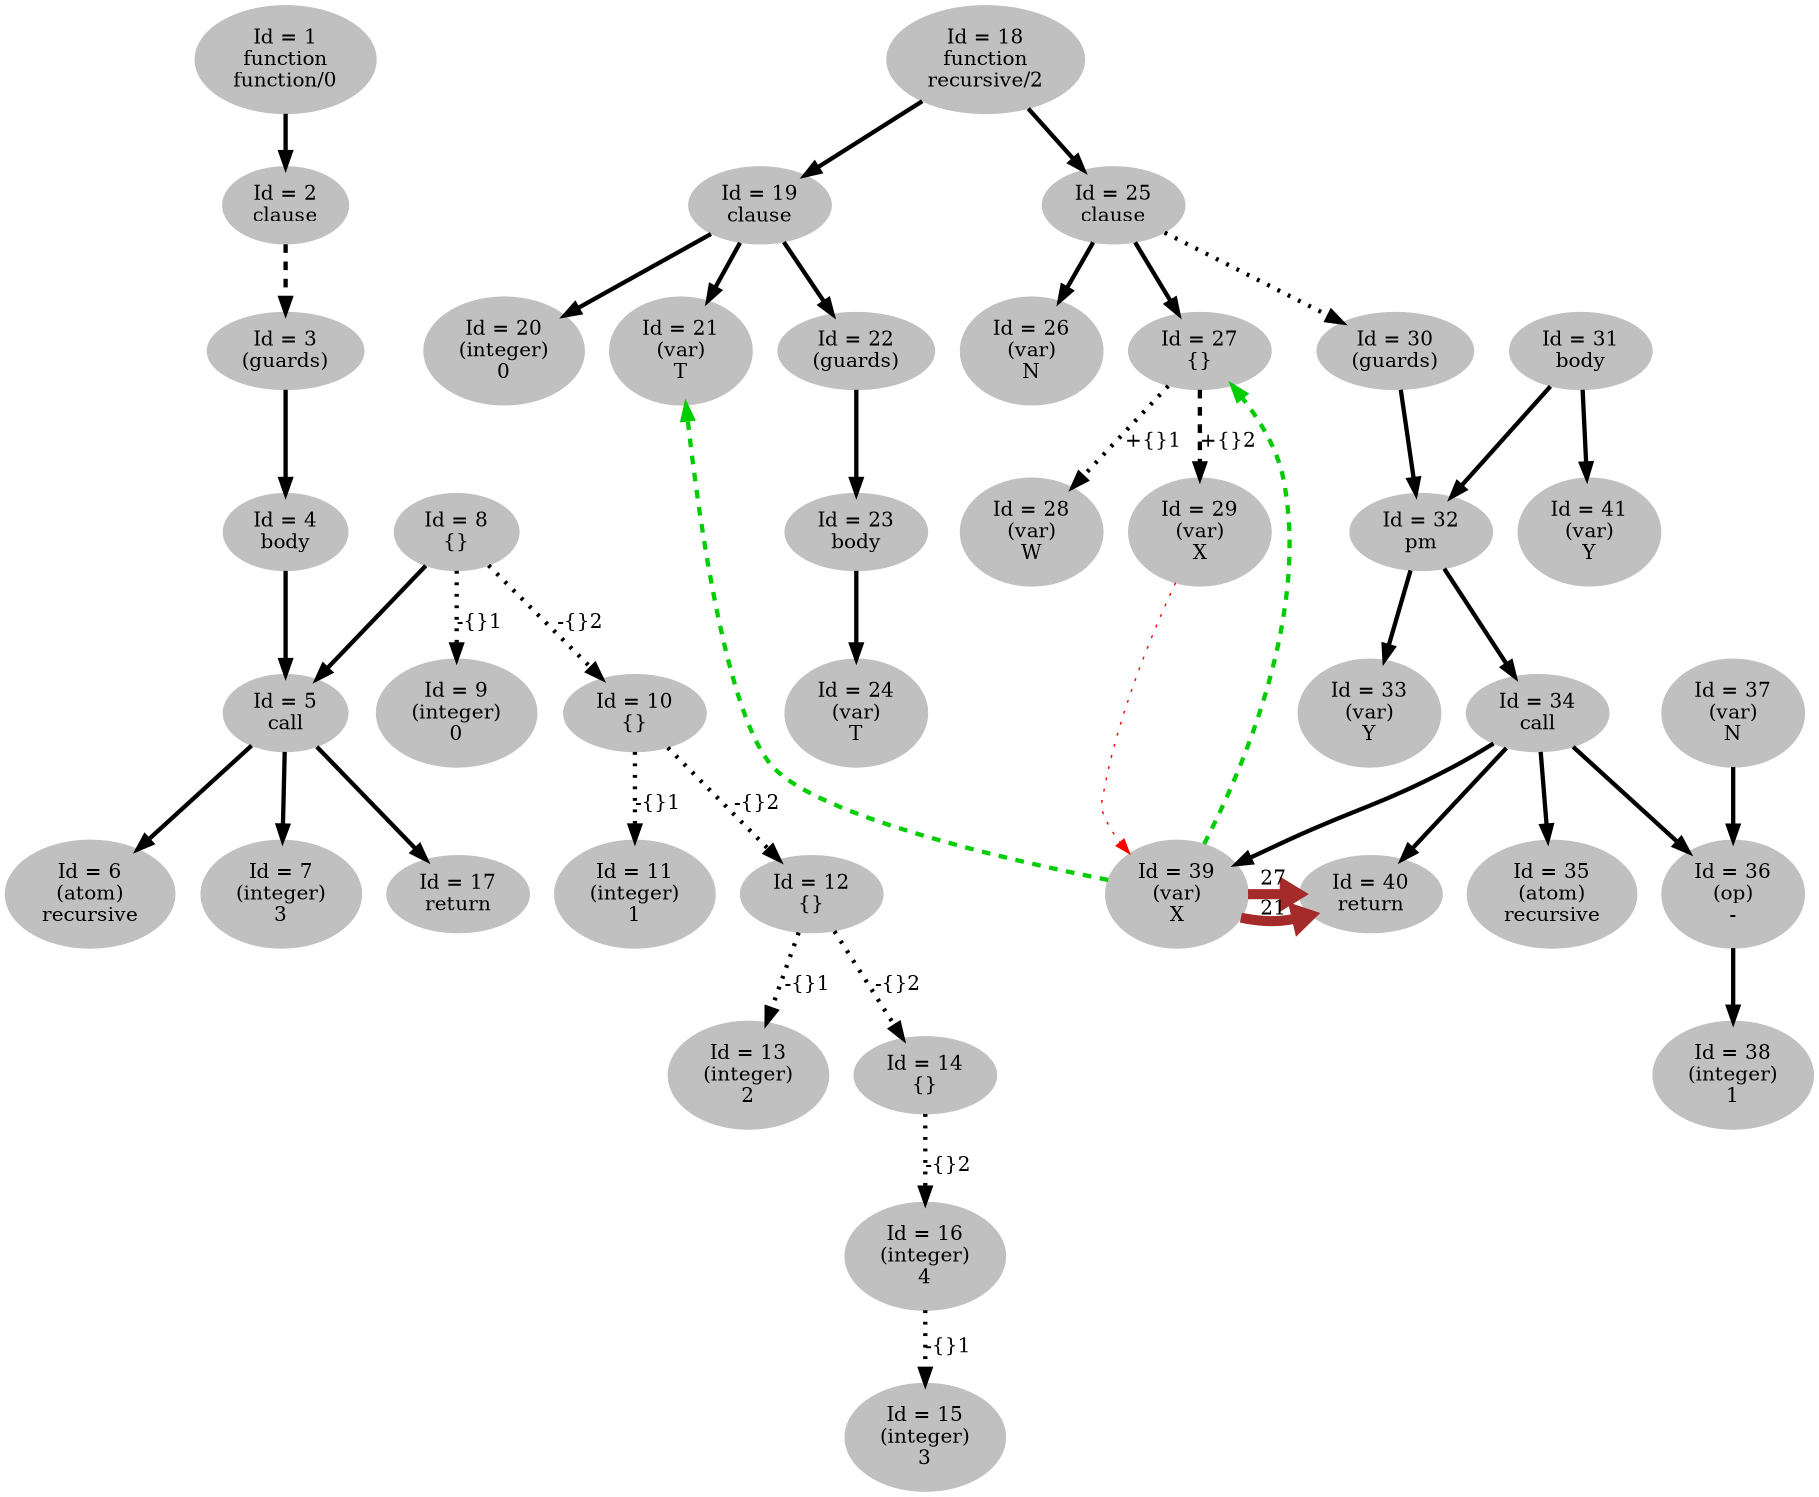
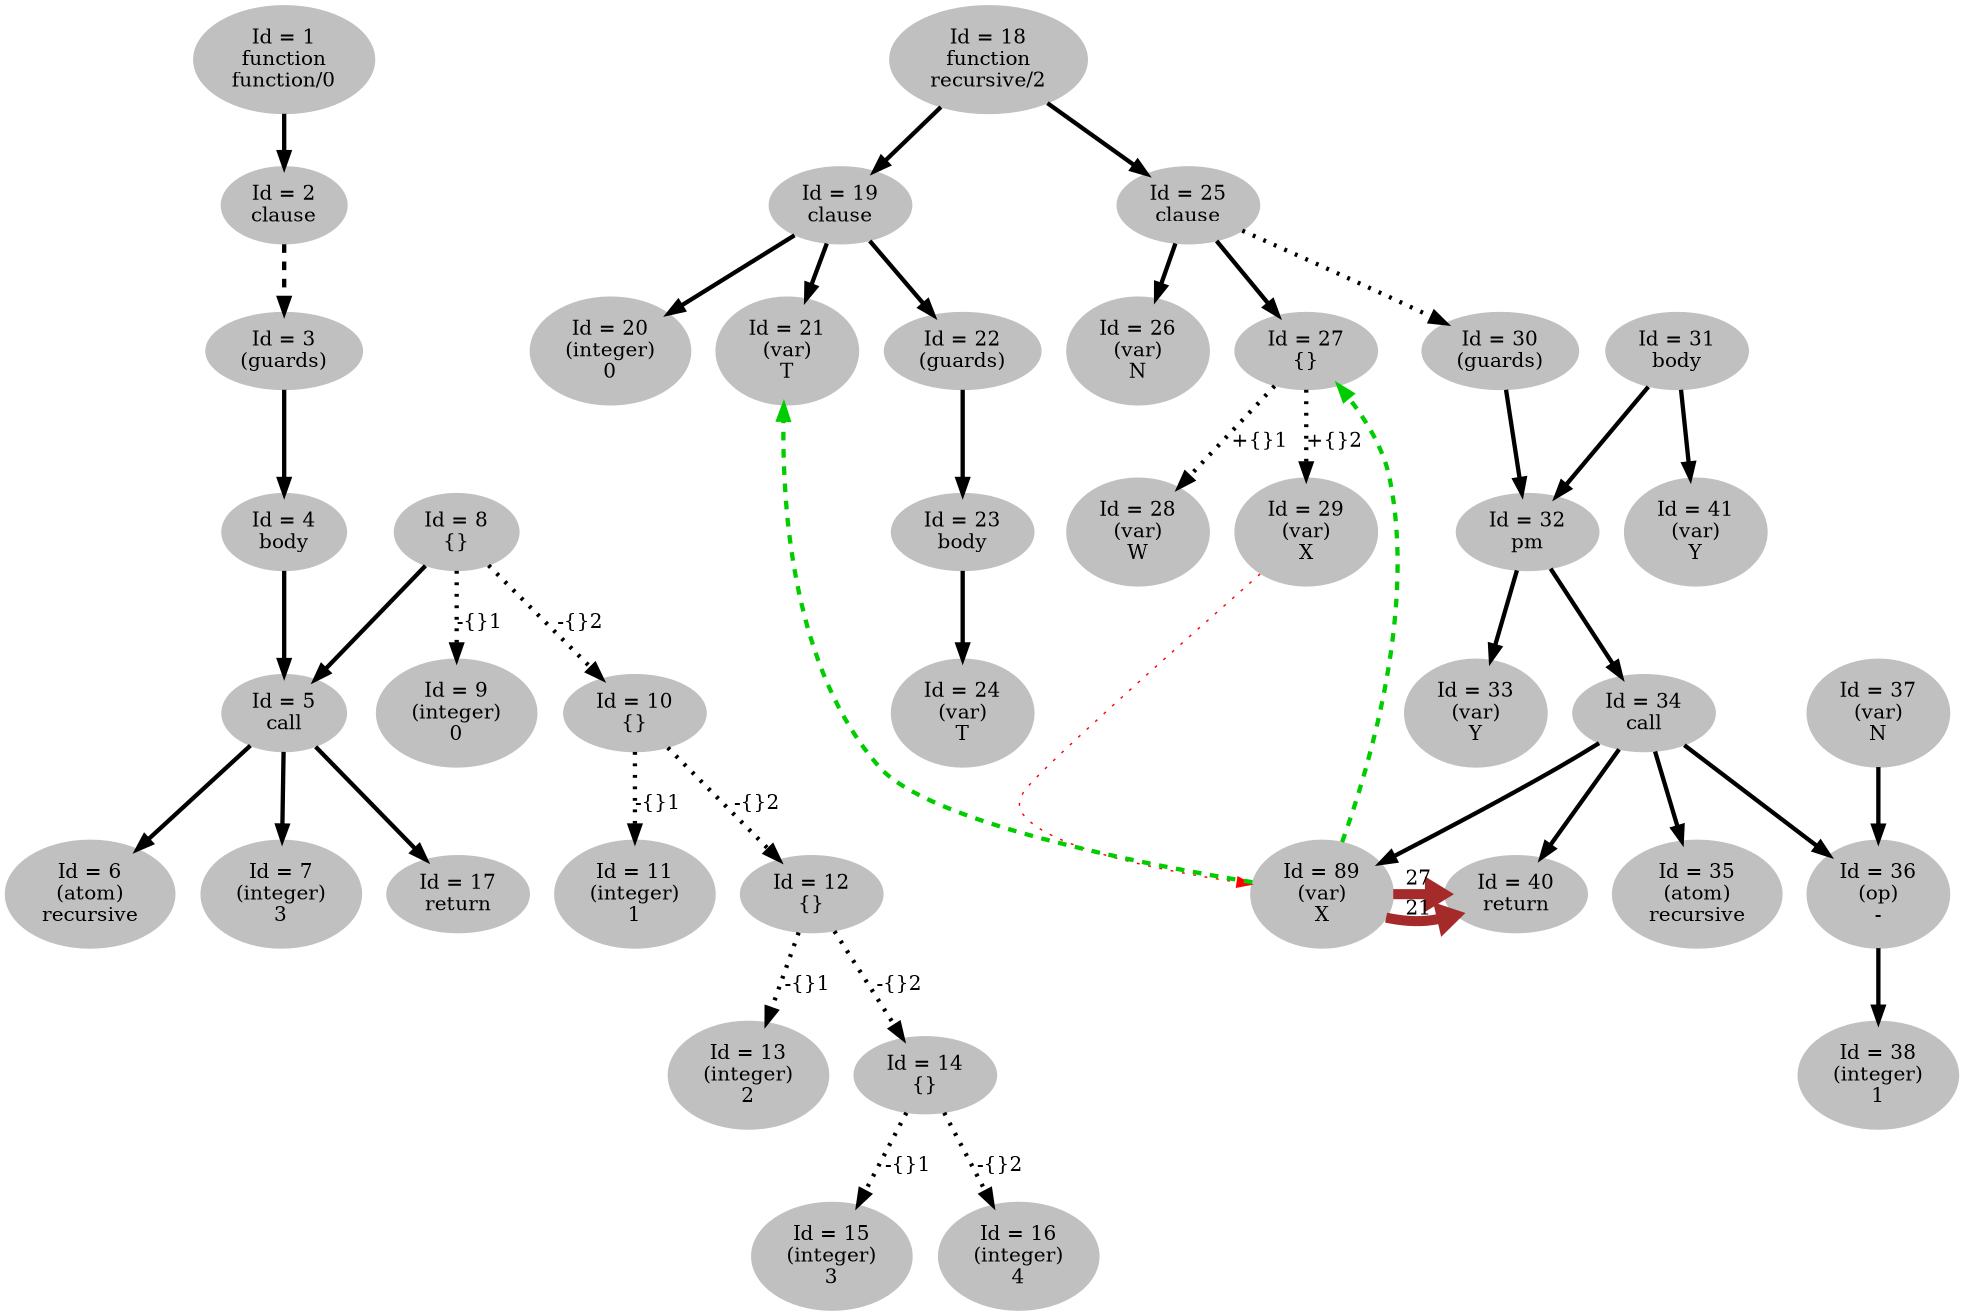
(1200, 426) -> (1306, 426)
(1177, 894) -> (1322, 894)
(925, 1340) -> (886, 1152)
